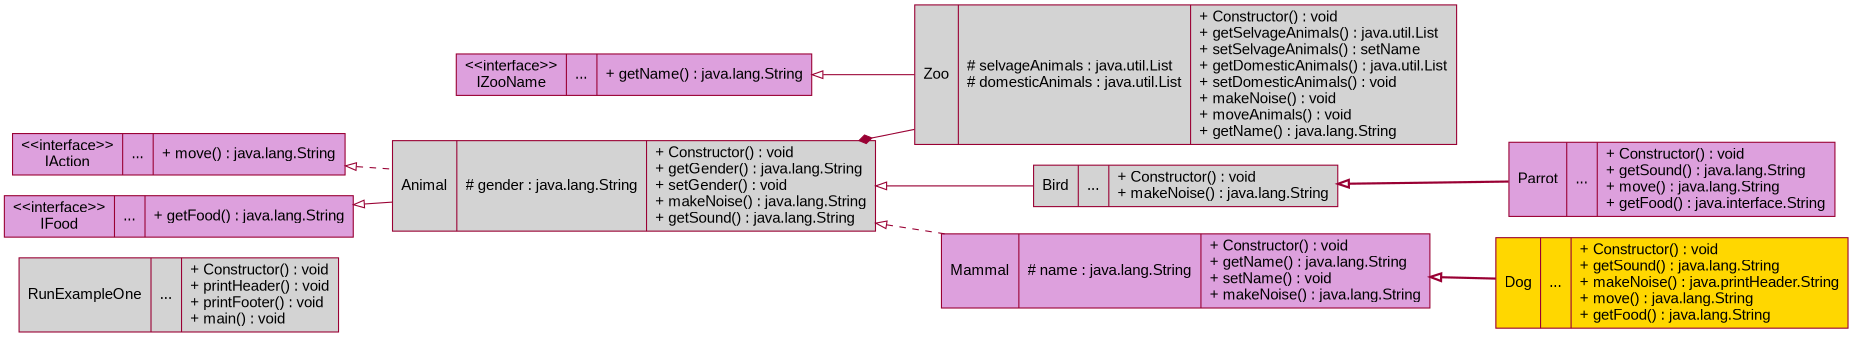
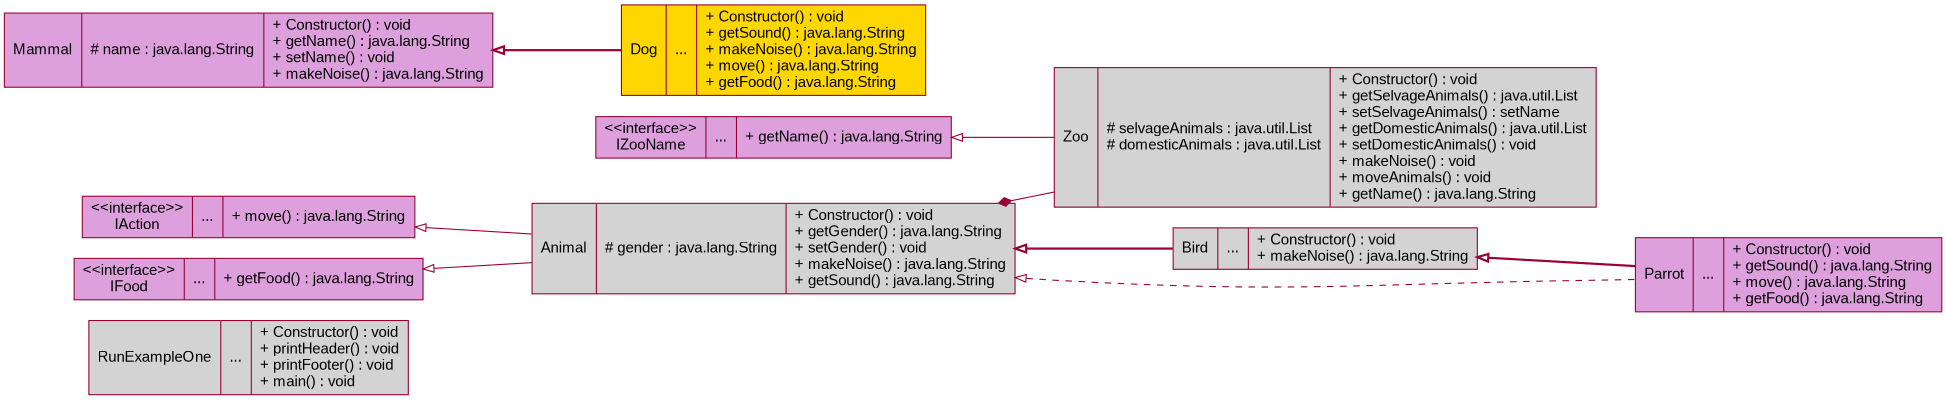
(374, 168) -> (479, 231)
(960, 186) -> (1100, 249)
(1716, 203) -> (1828, 299)
(916, 229) -> (1331, 286)
(1710, 282) -> (811, 50)
